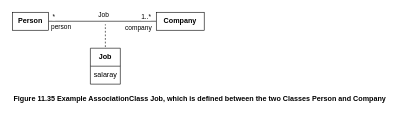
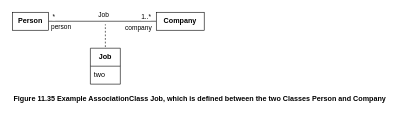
(106, 75) -> (100, 75)
